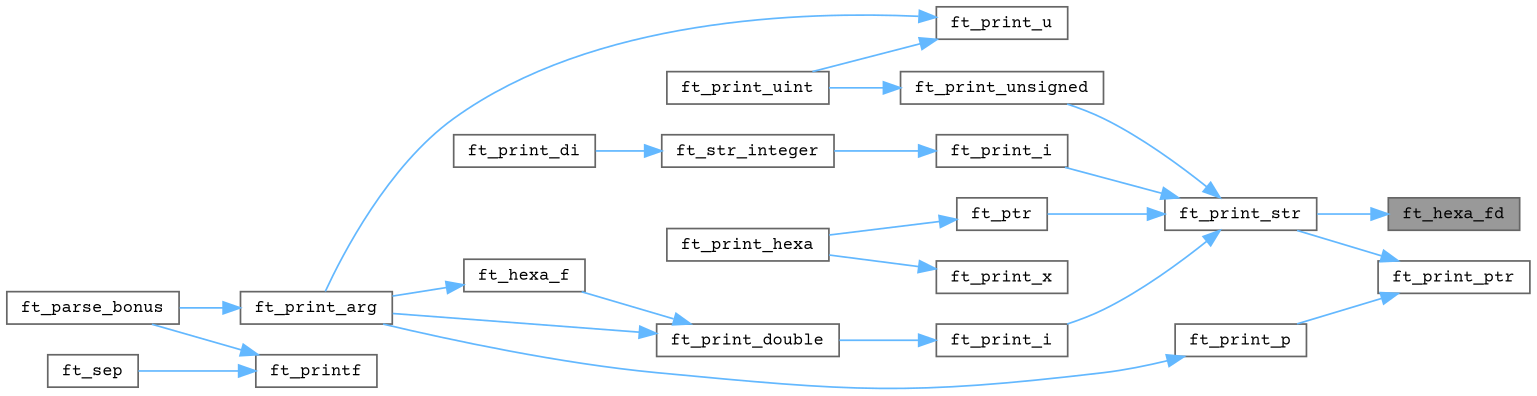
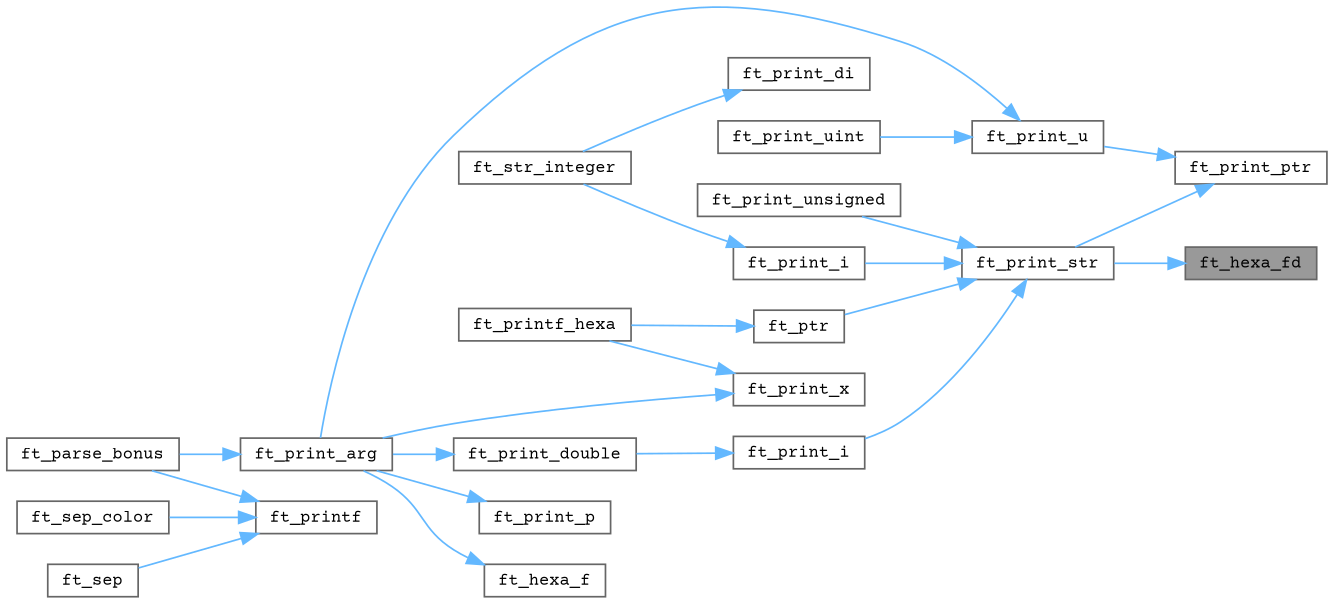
(856, 88) -> none
(620, 151) -> (653, 122)
(748, 245) -> (545, 325)
(628, 305) -> none
(1339, 311) -> (1131, 150)
none -> (549, 411)
none -> (93, 517)
